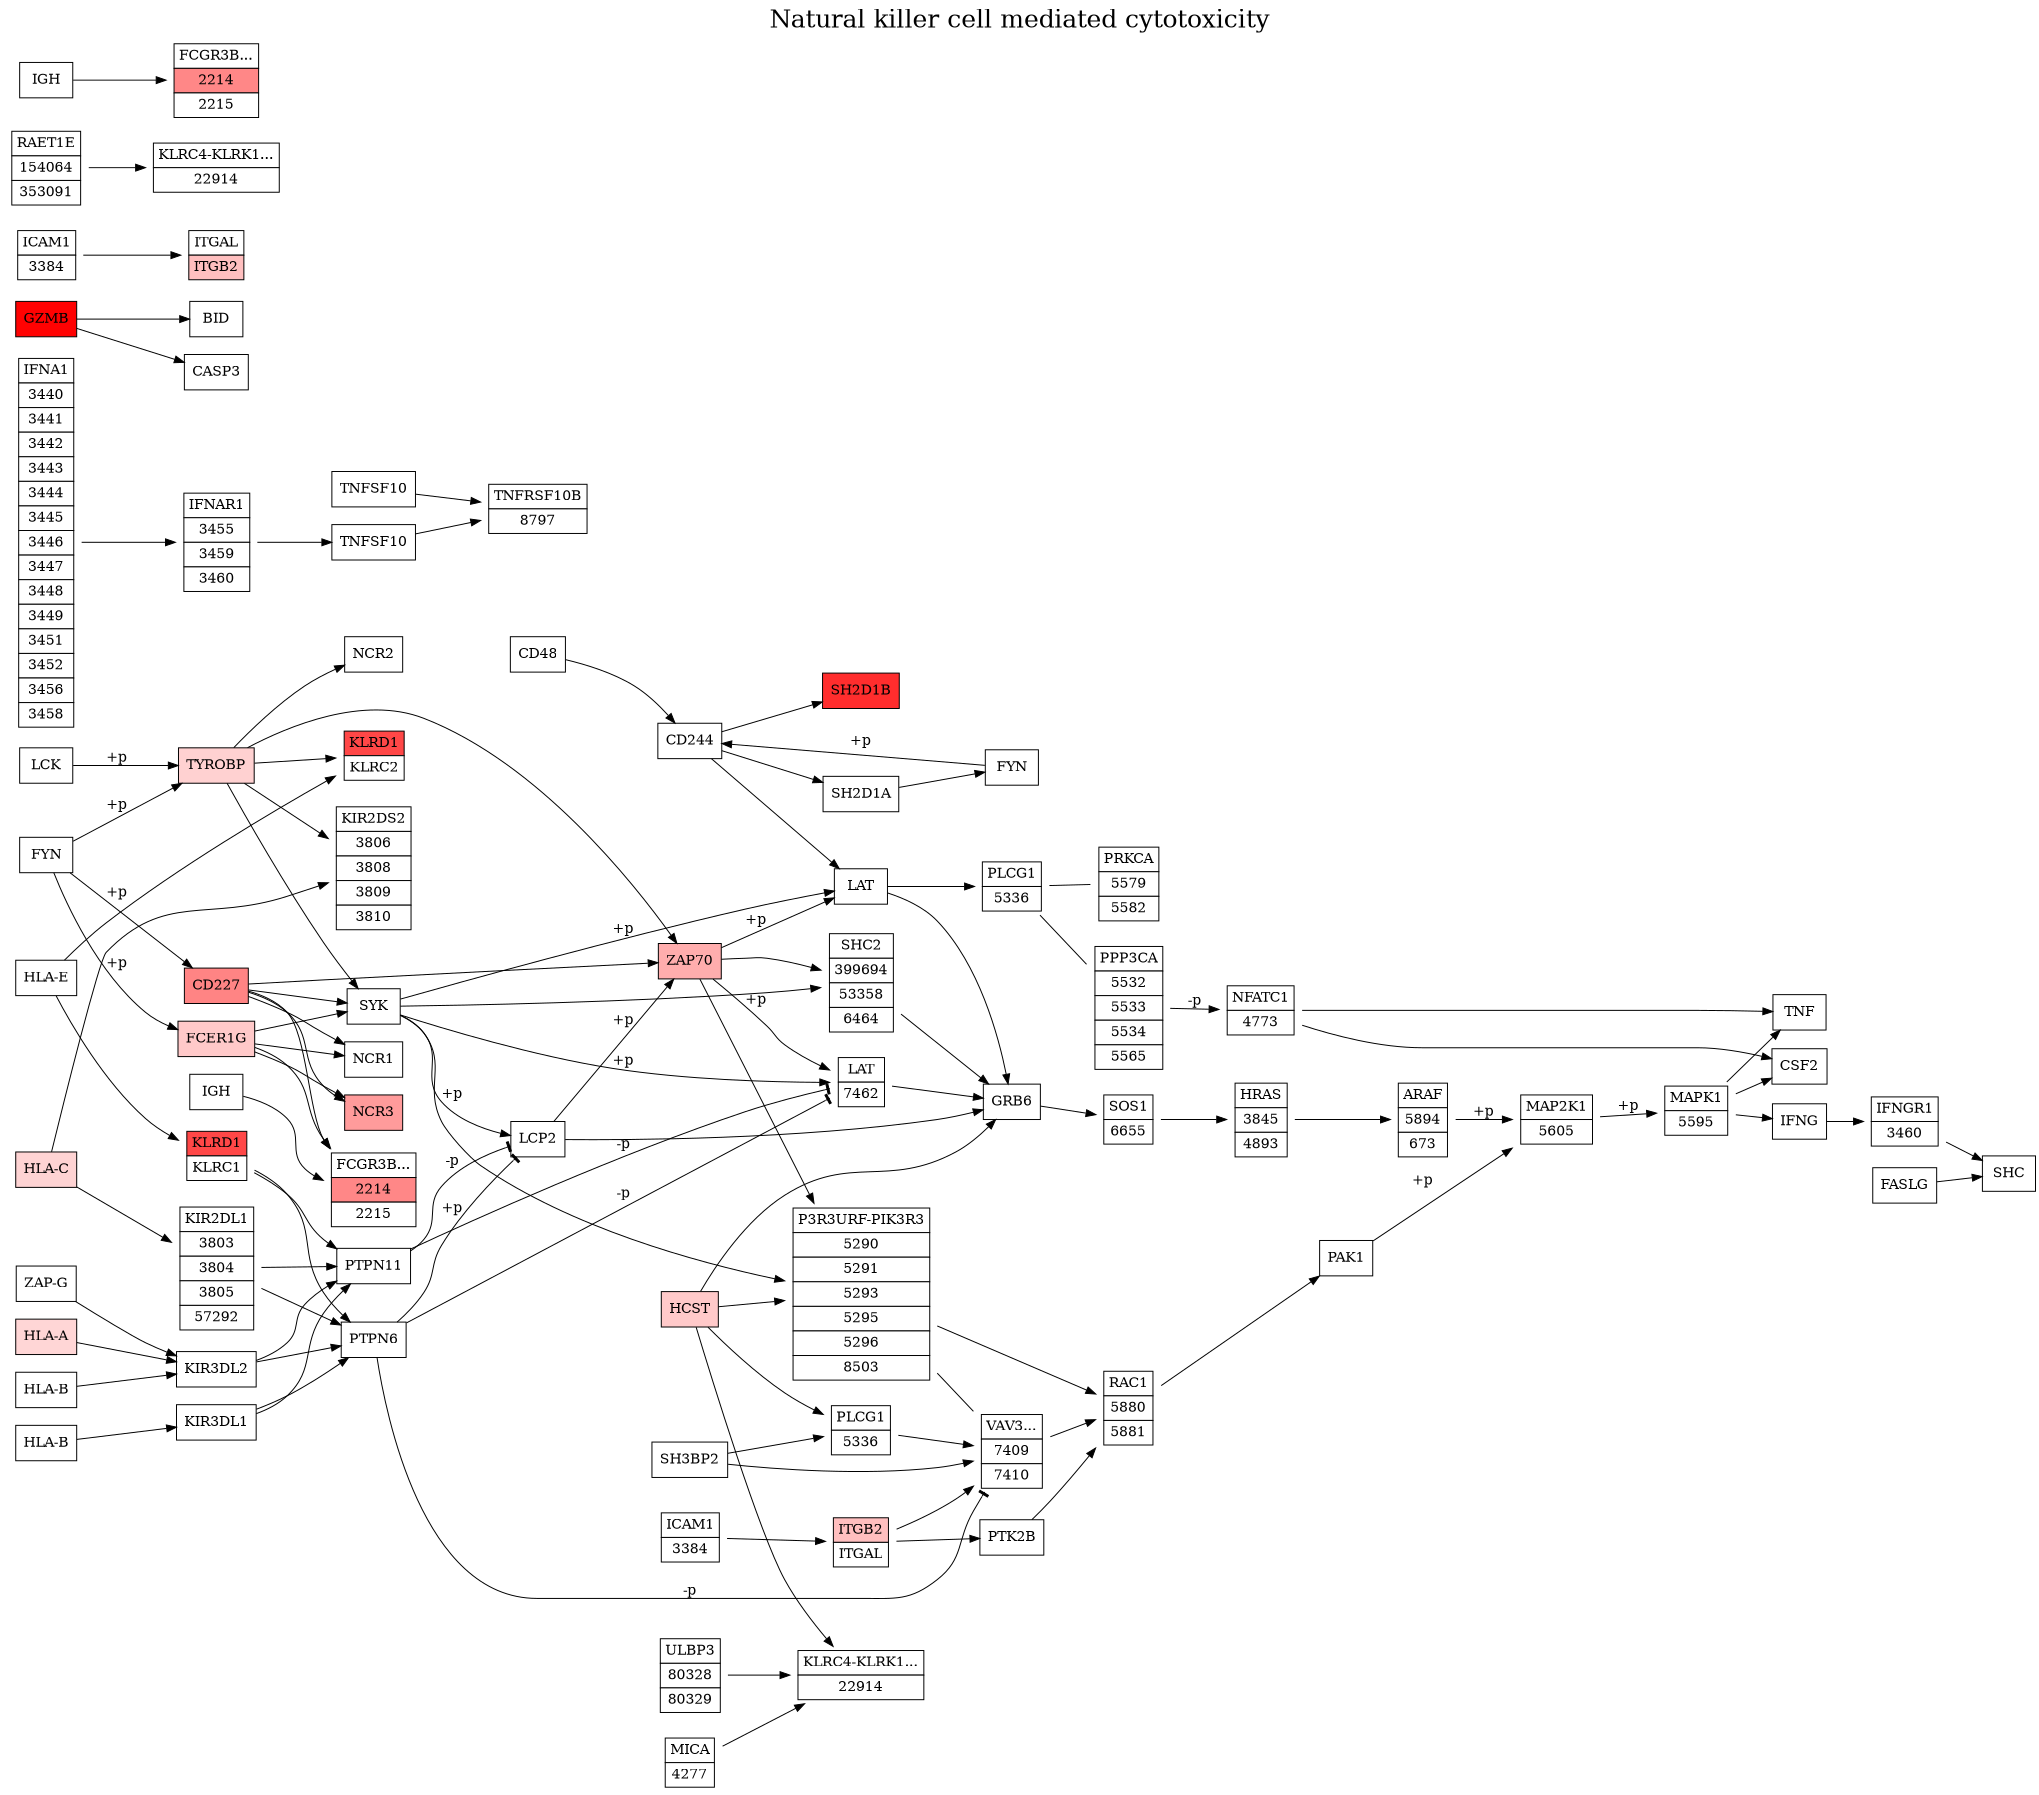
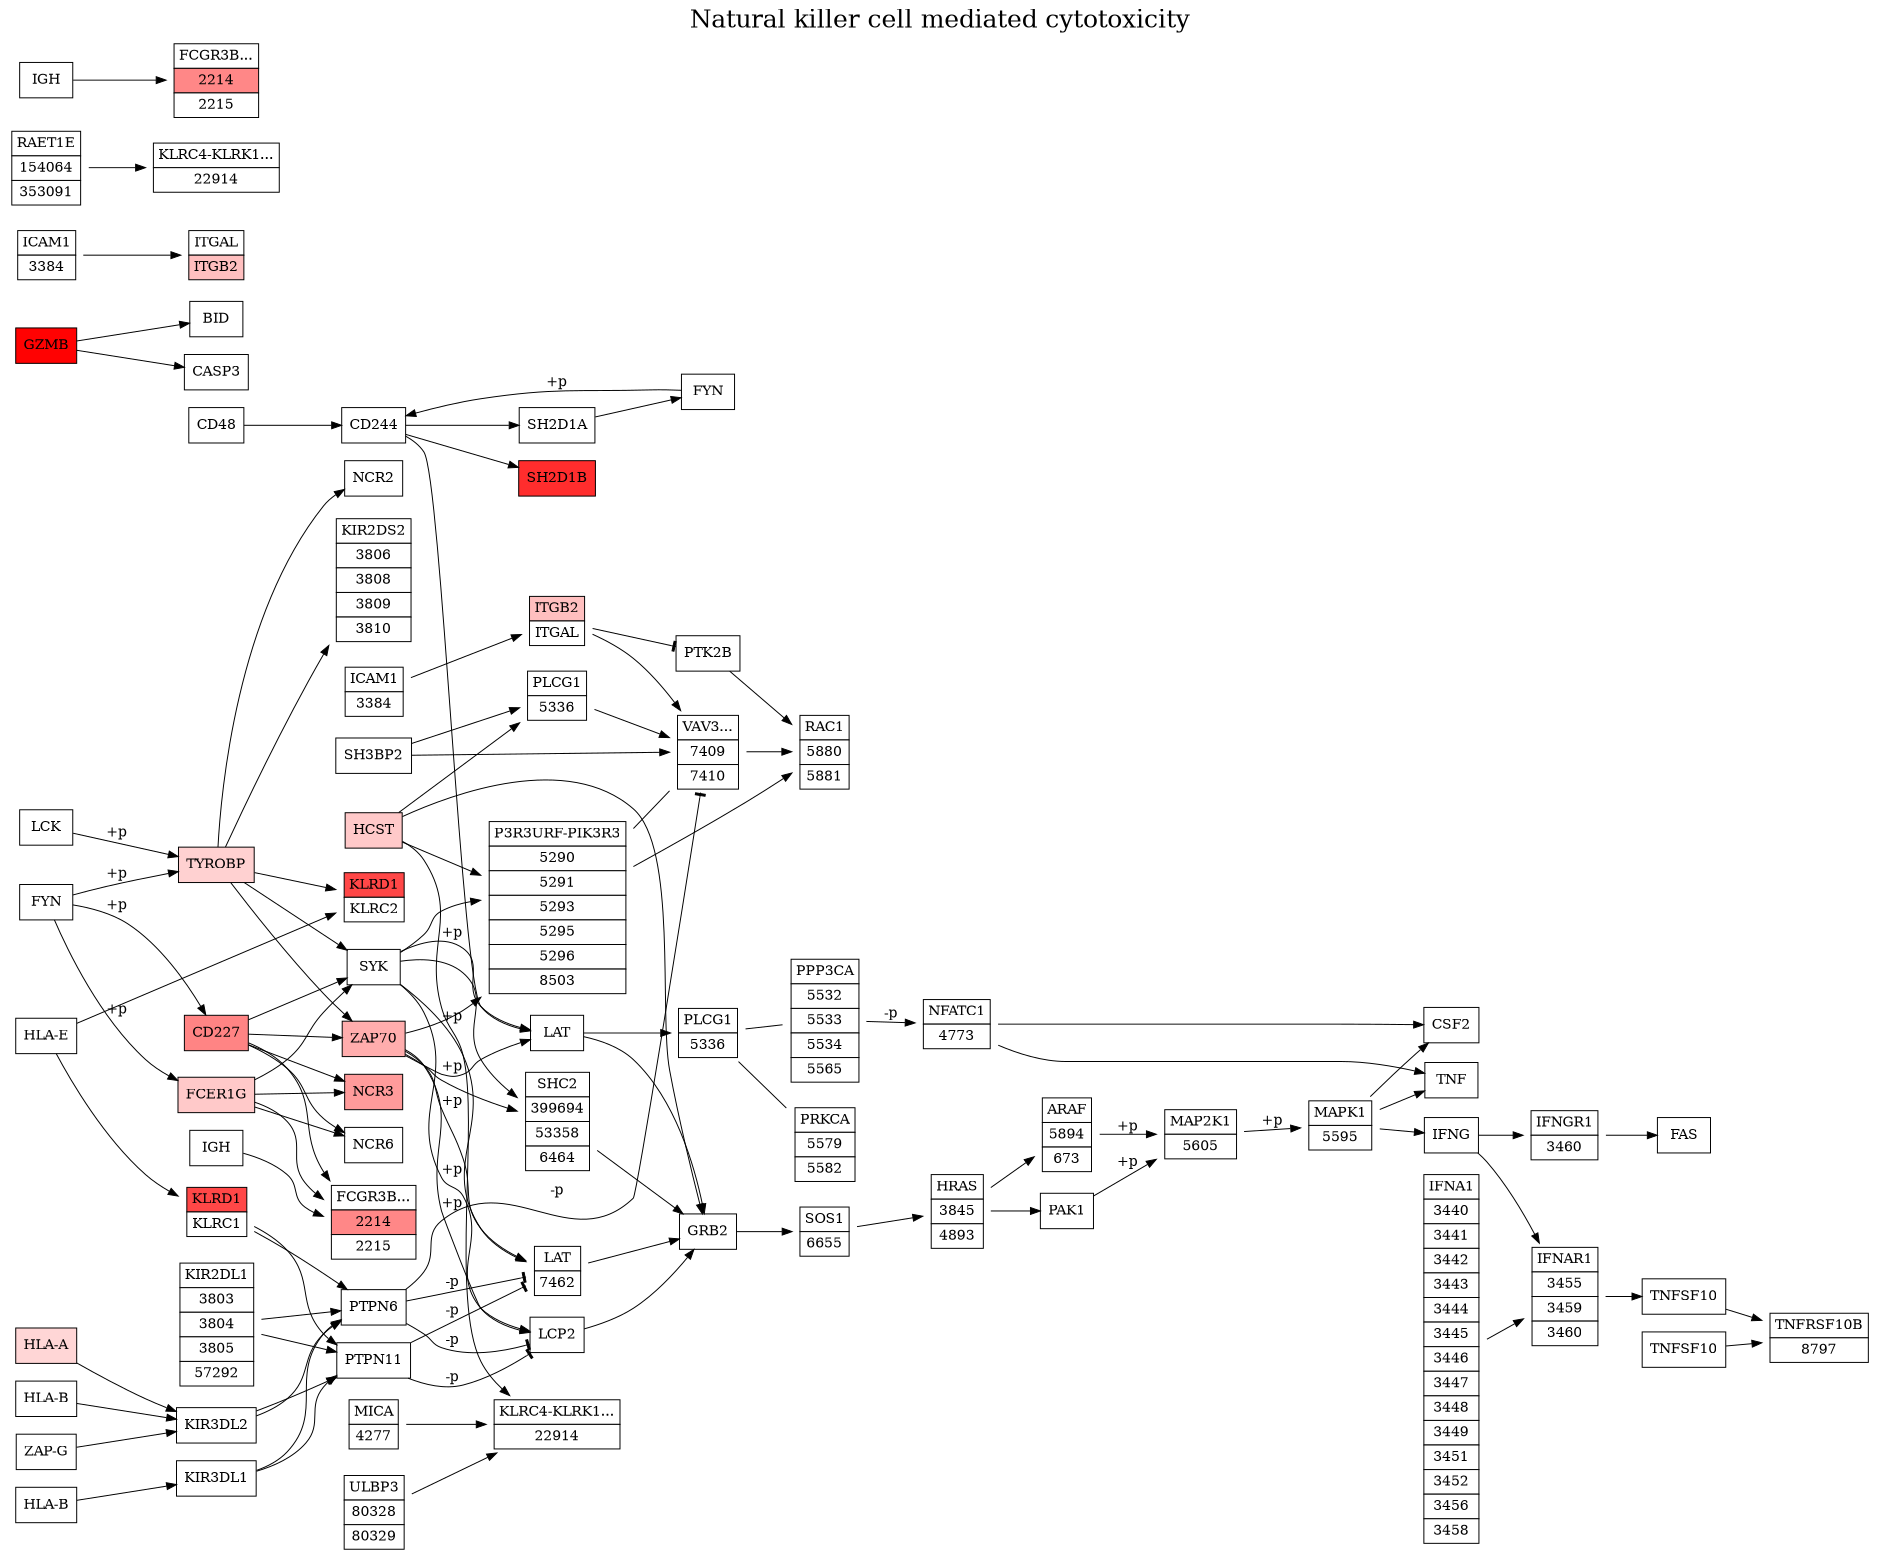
(610, 1054) -> (439, 1199)
(374, 1060) -> (374, 1145)
(1012, 1102) -> (708, 1232)
(46, 1170) -> none
(2009, 1174) -> (1684, 1135)
(1905, 1185) -> none
none -> (1509, 1192)
(452, 1209) -> (452, 1340)
(1236, 1334) -> (1011, 1211)
(933, 1540) -> (632, 637)
